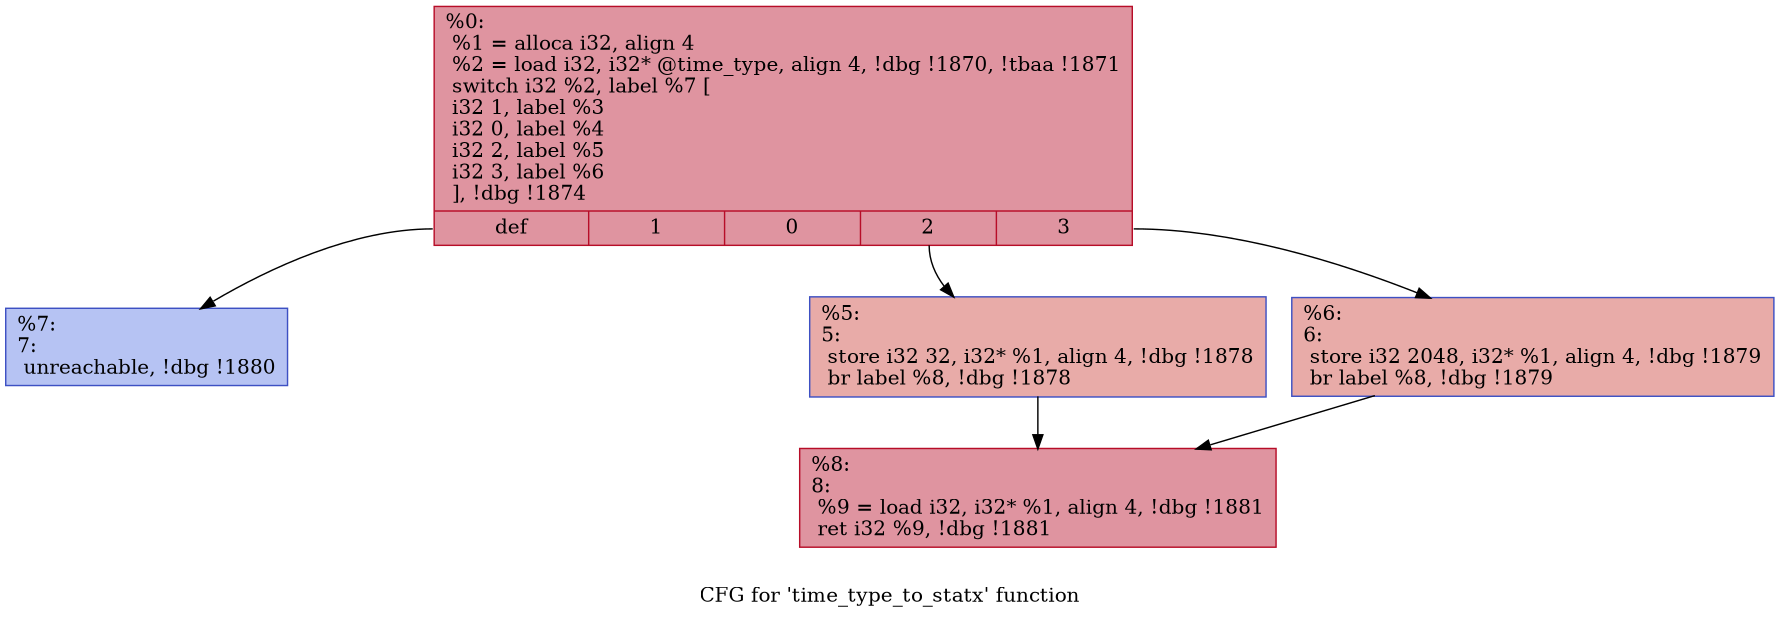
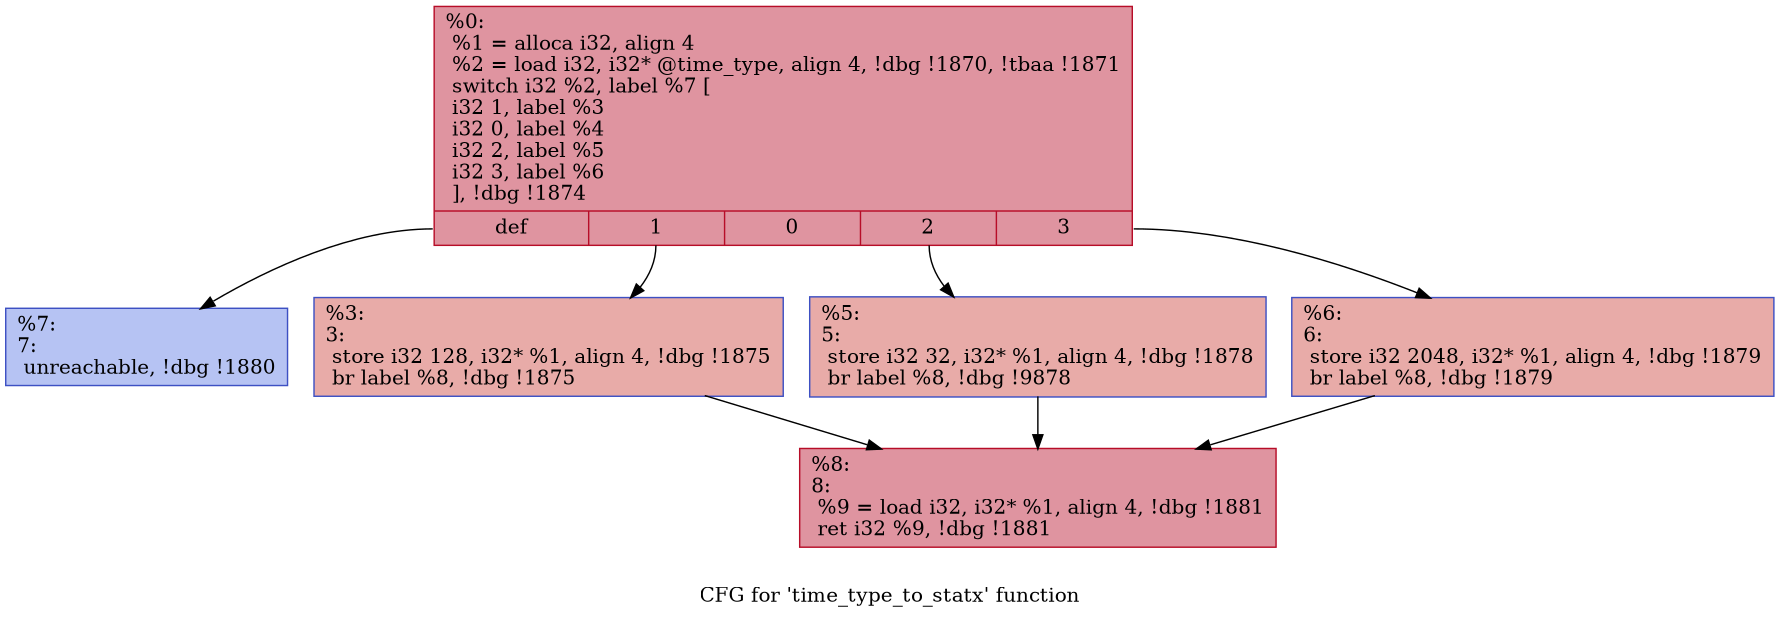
none -> (549, 347)
(946, 378) -> (946, 378)
